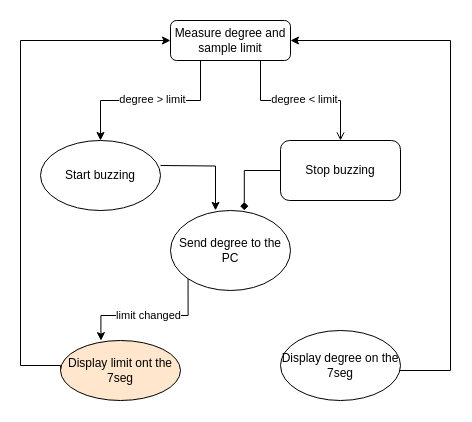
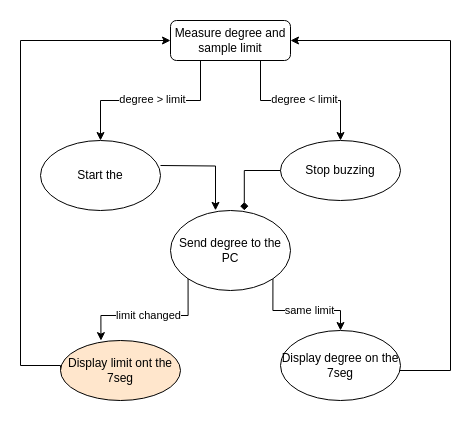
(341, 134) -> (341, 132)
(341, 171) -> (341, 171)
(101, 176) -> (101, 176)
none -> (297, 311)
